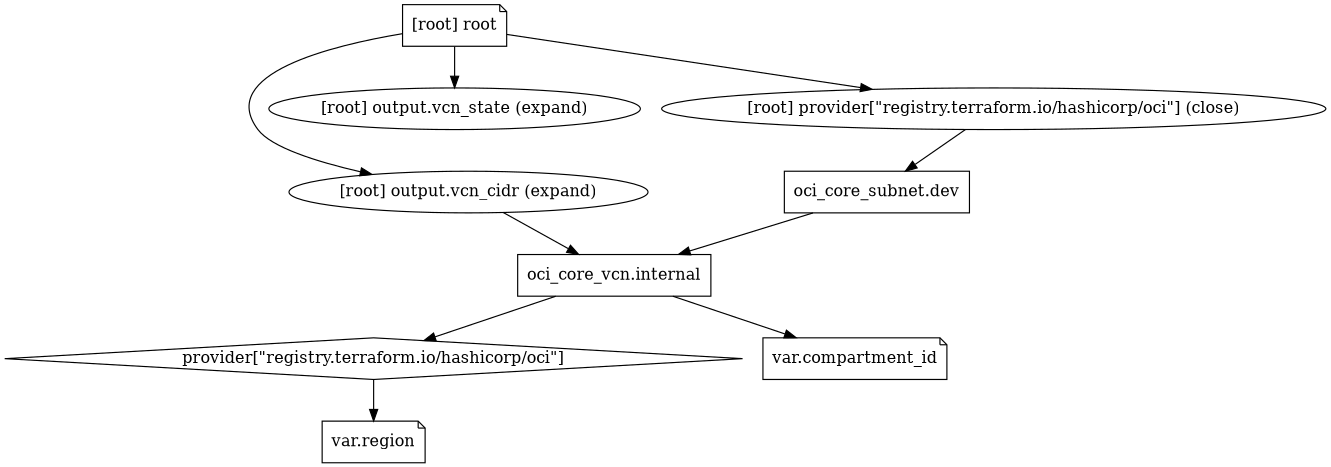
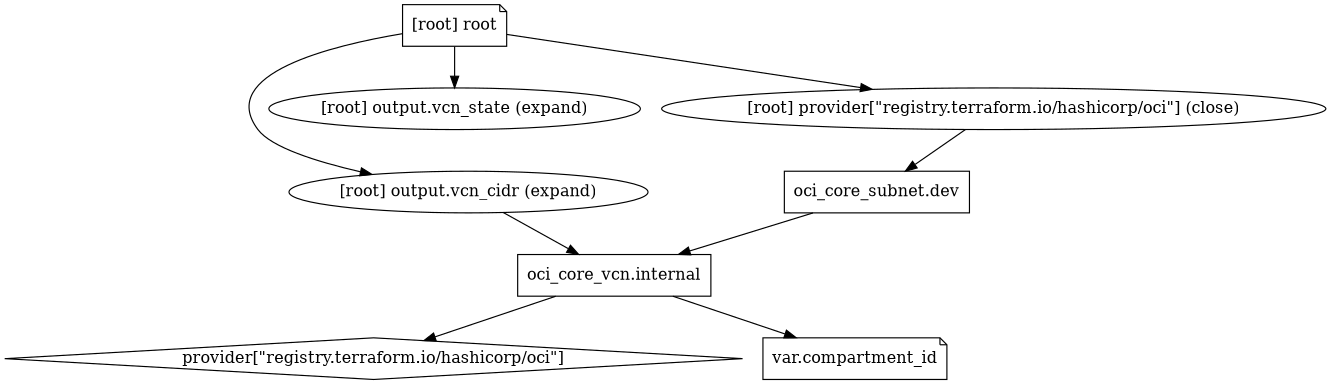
(374, 442) -> none
